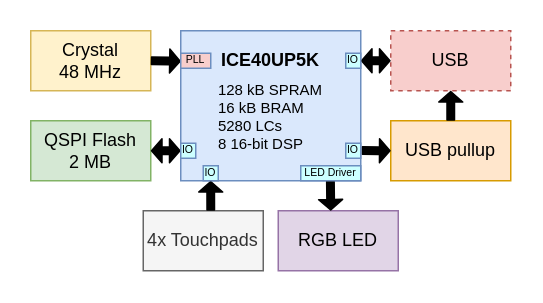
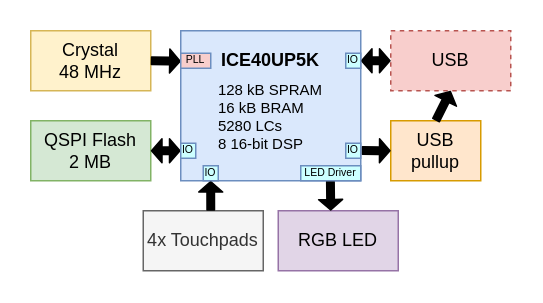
(451, 151) -> (436, 151)
